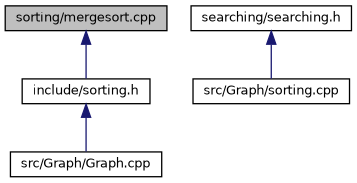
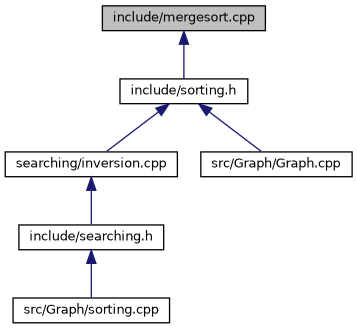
(86, 18) -> (184, 18)
(271, 18) -> (91, 237)
none -> (91, 164)
